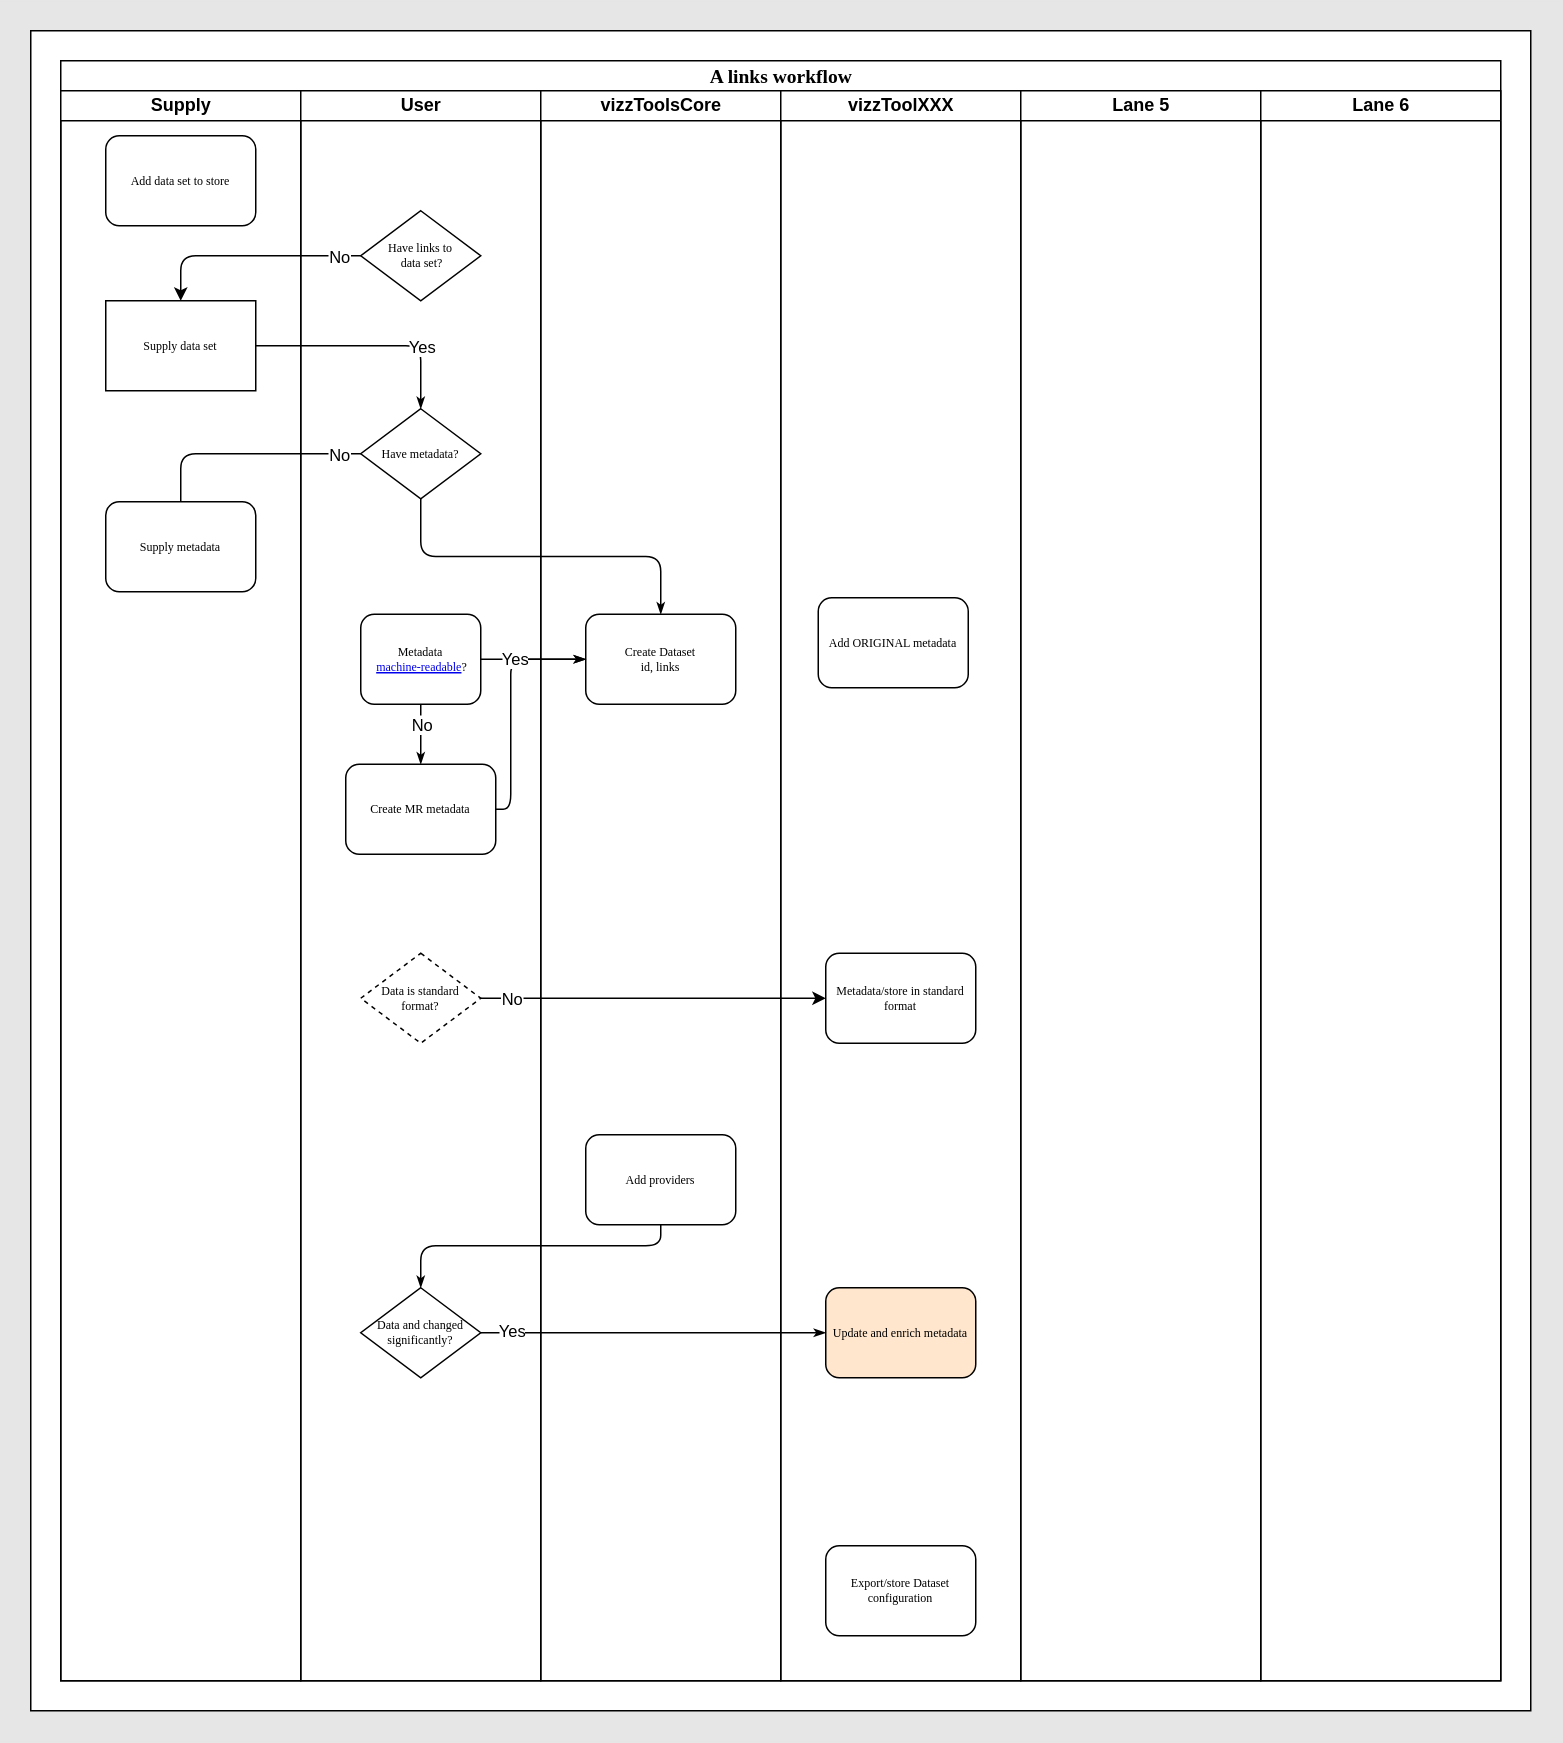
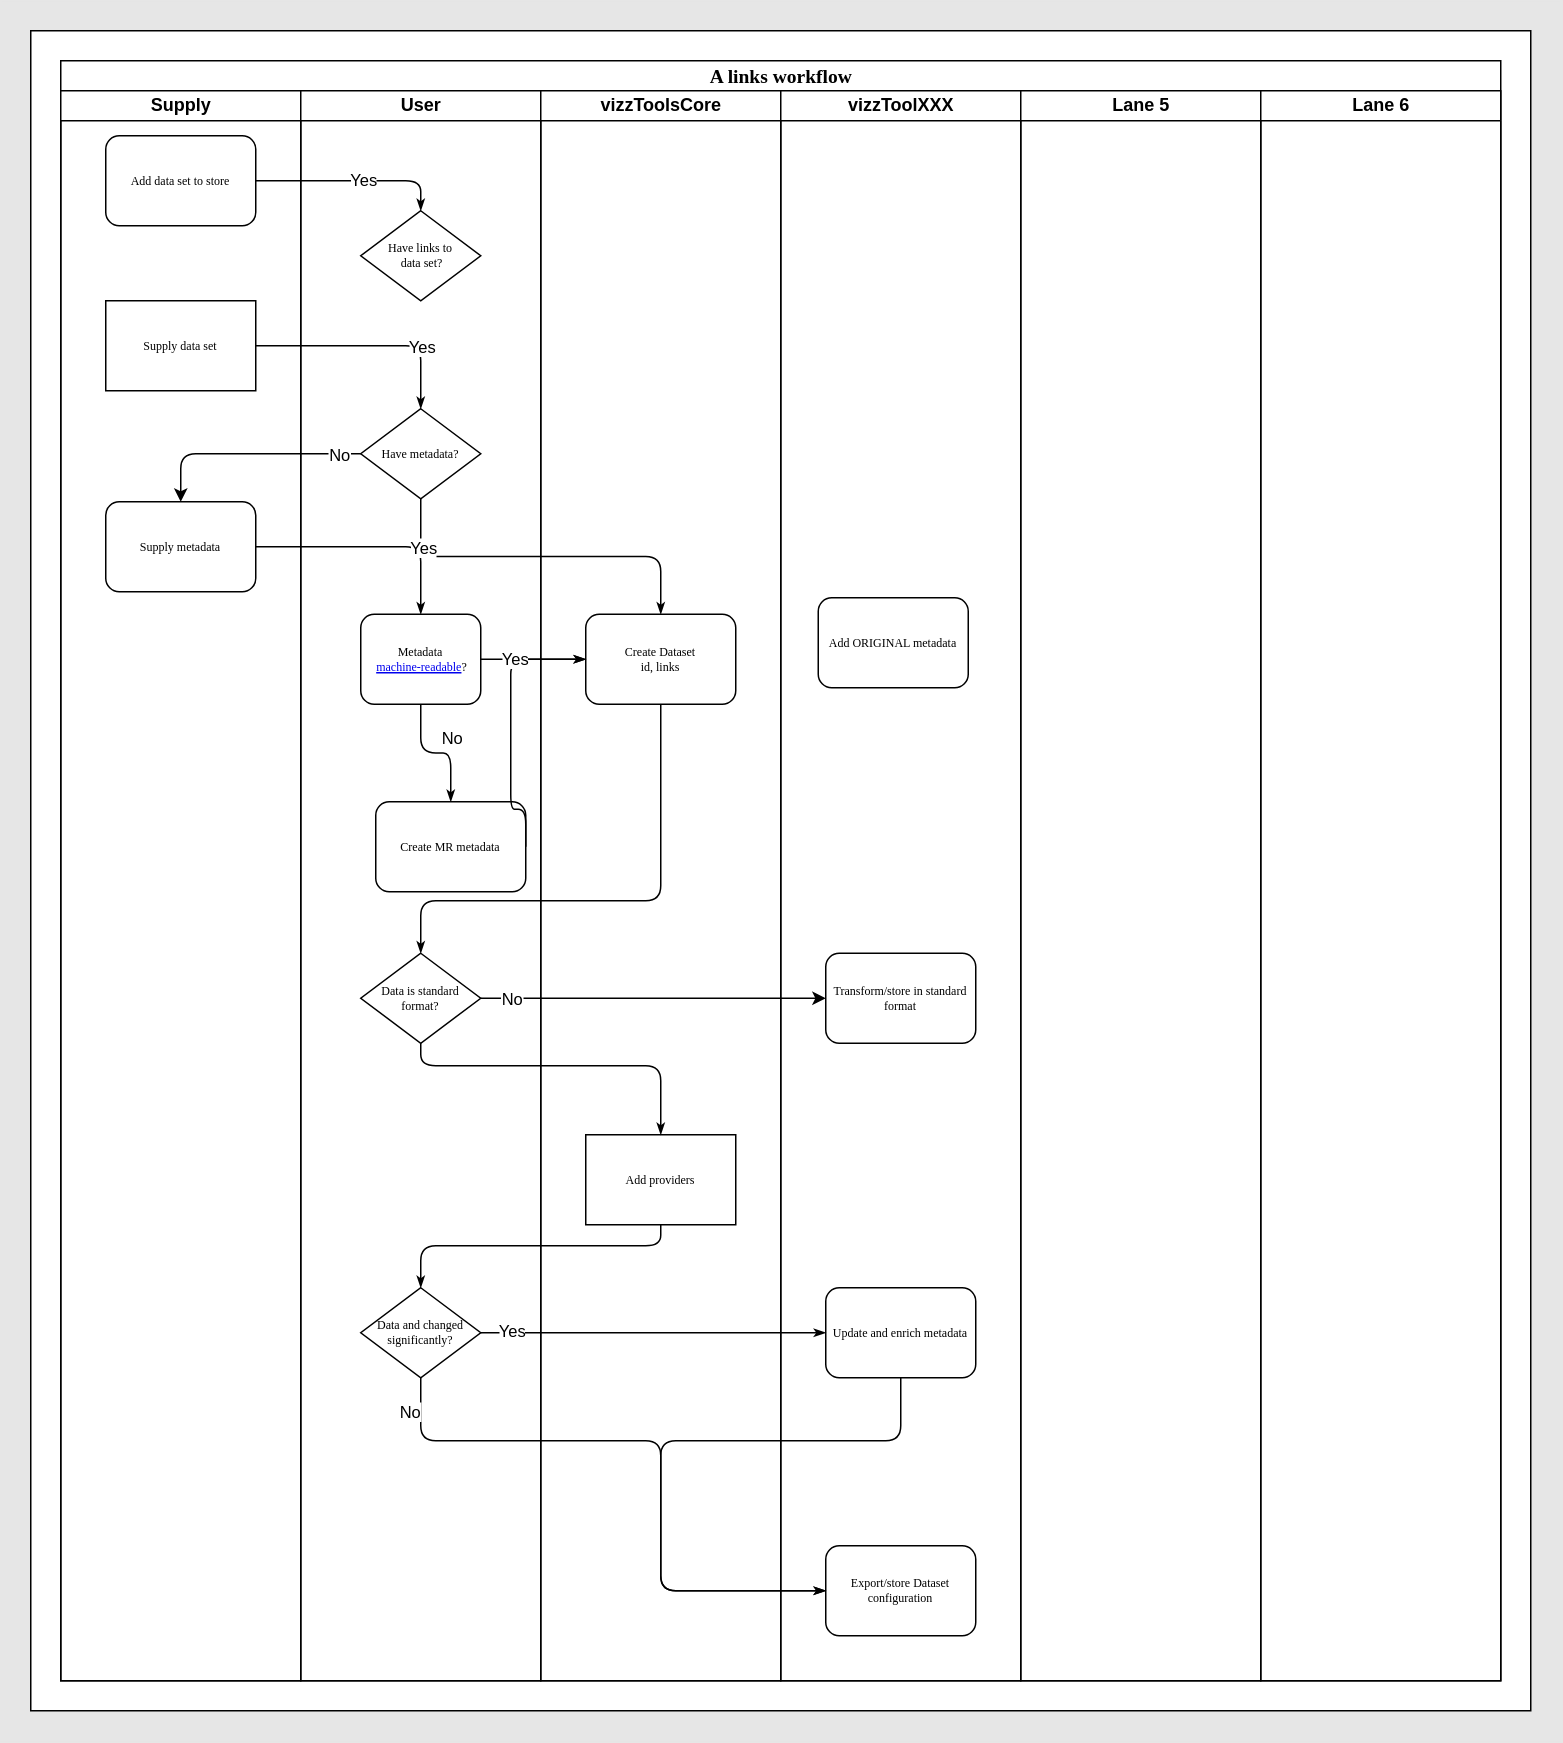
none -> (343, 181)
(259, 256) -> none
(181, 494) -> (181, 490)
none -> (363, 547)
(421, 809) -> (451, 847)
none -> (617, 901)
(421, 998) -> (421, 998)
(901, 998) -> (901, 998)
none -> (560, 1066)
(661, 1180) -> (661, 1180)
(901, 1333) -> (901, 1333)
none -> (514, 1441)
none -> (808, 1441)
